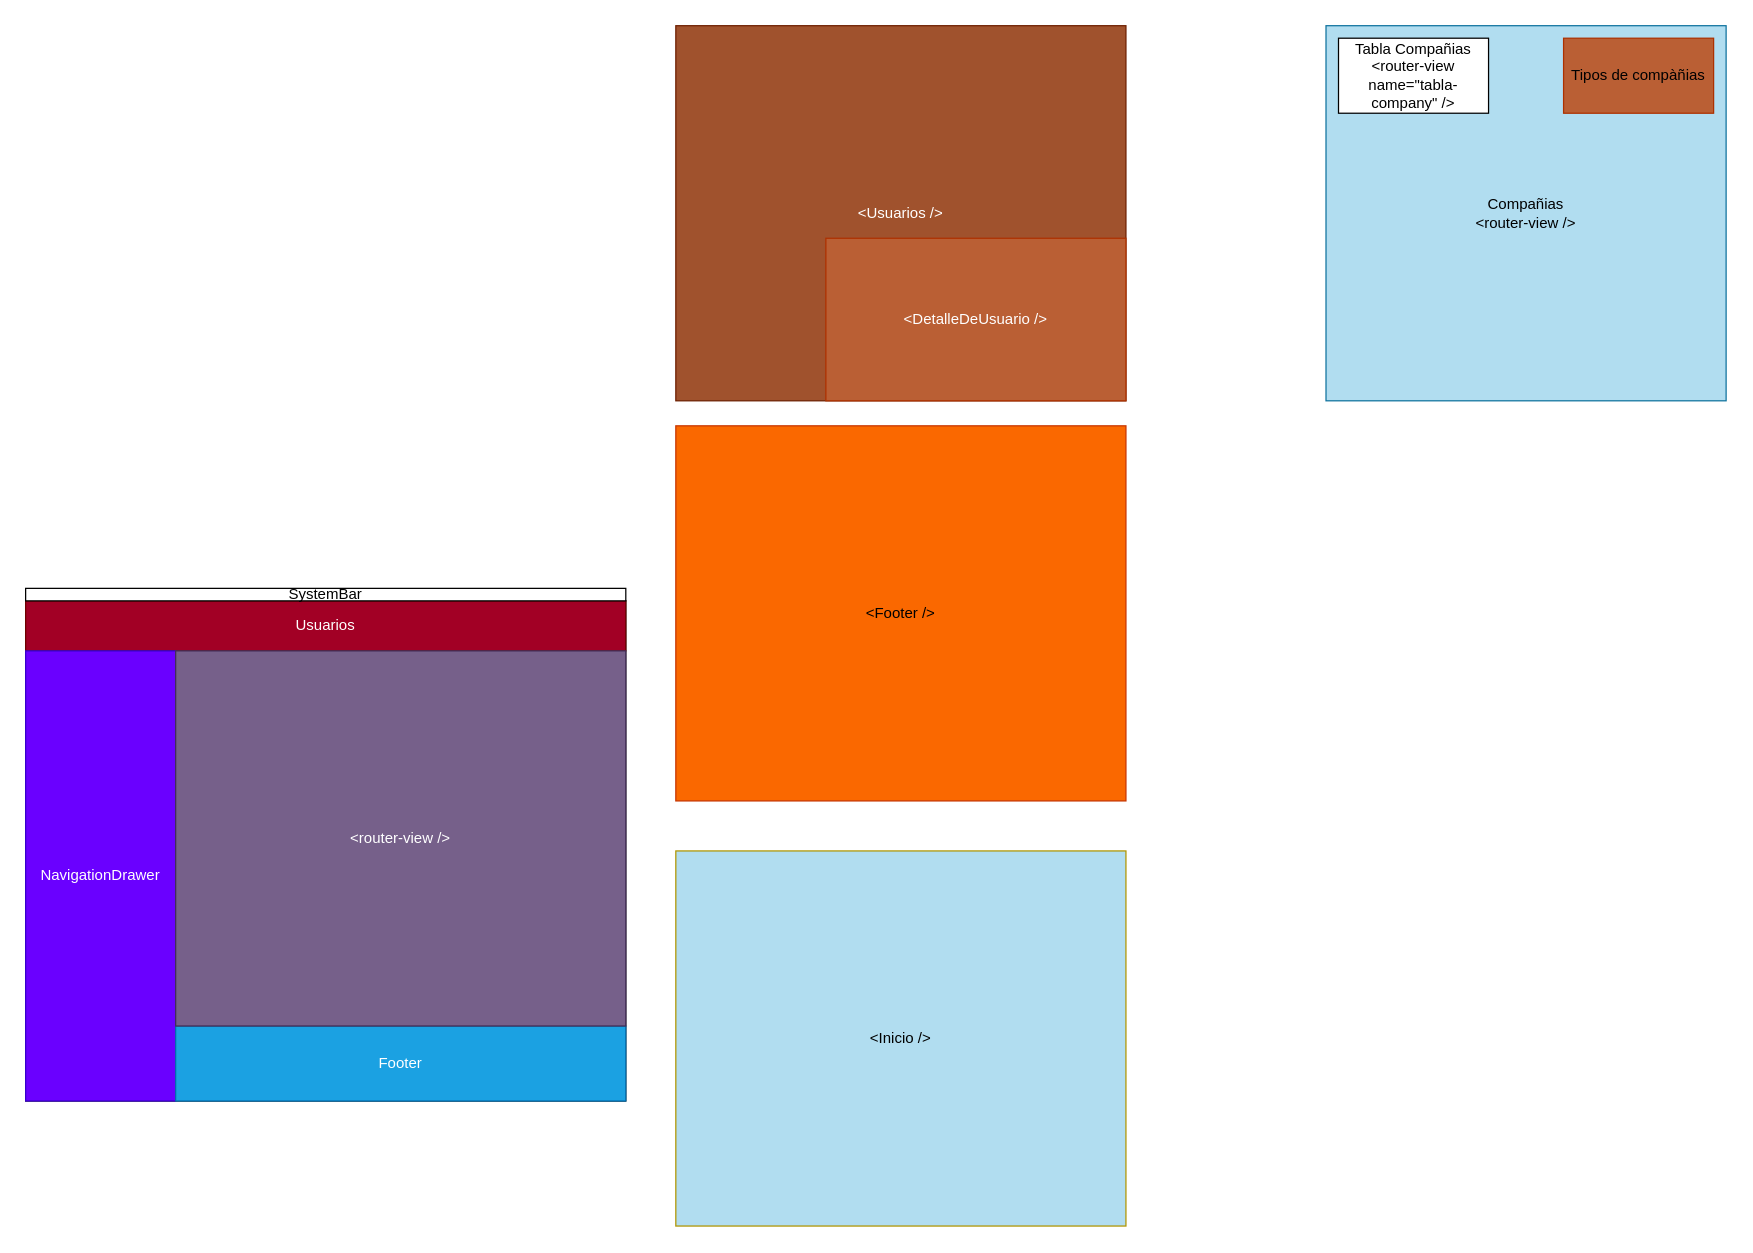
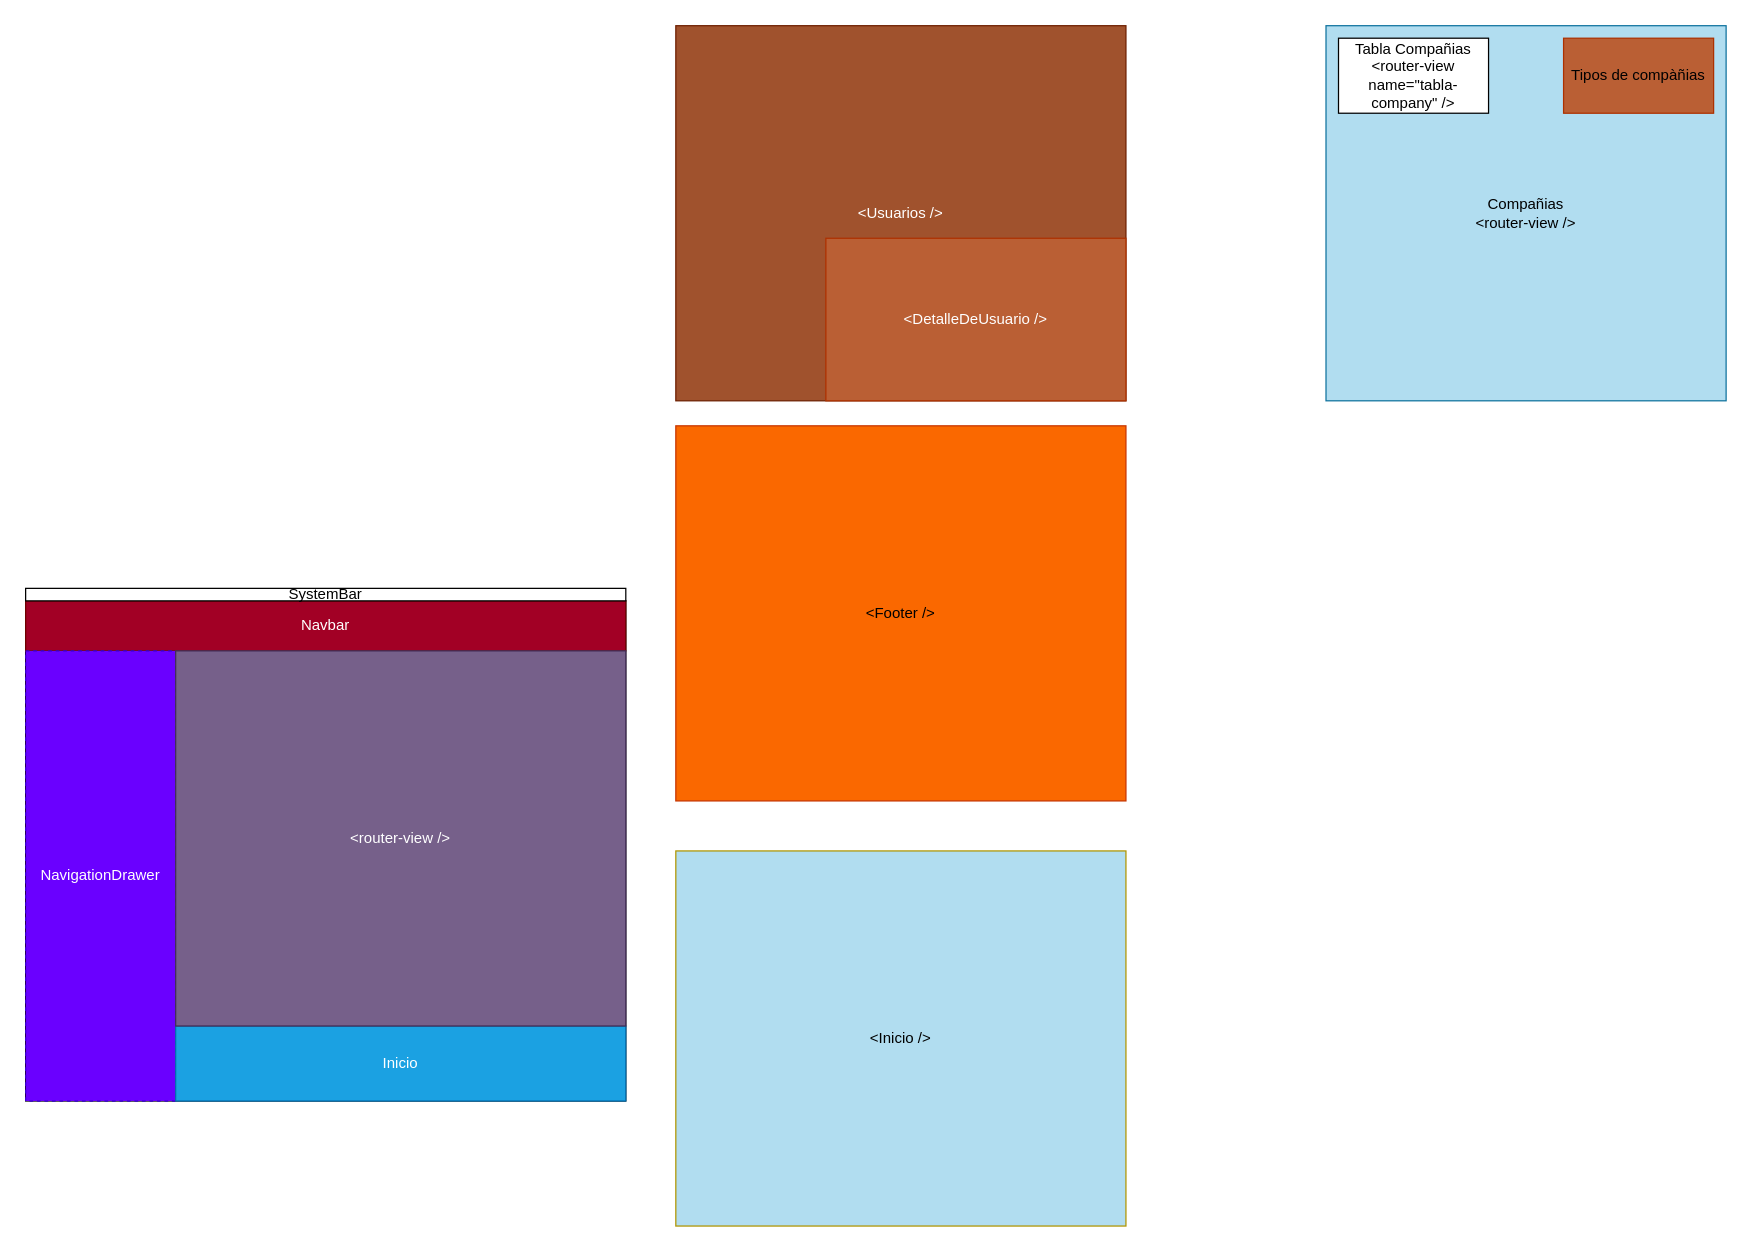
(326, 626) -> (326, 626)
(101, 876) -> (101, 876)
(401, 1063) -> (401, 1063)
